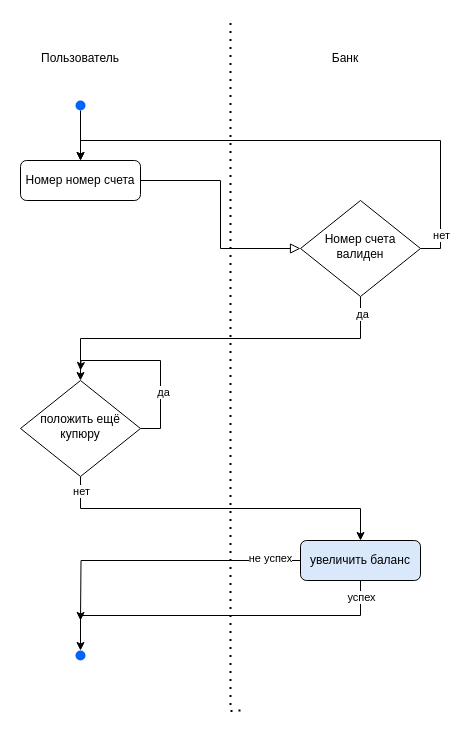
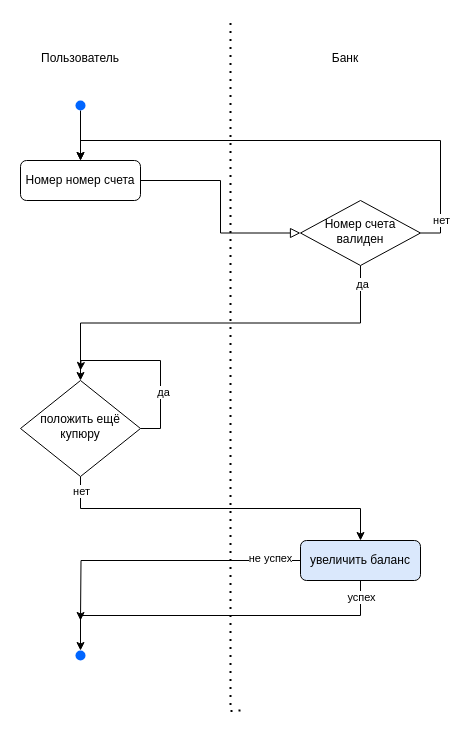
(361, 249) -> (361, 233)
